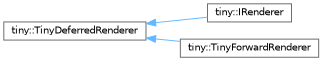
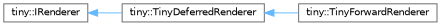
(182, 20) -> (110, 13)
